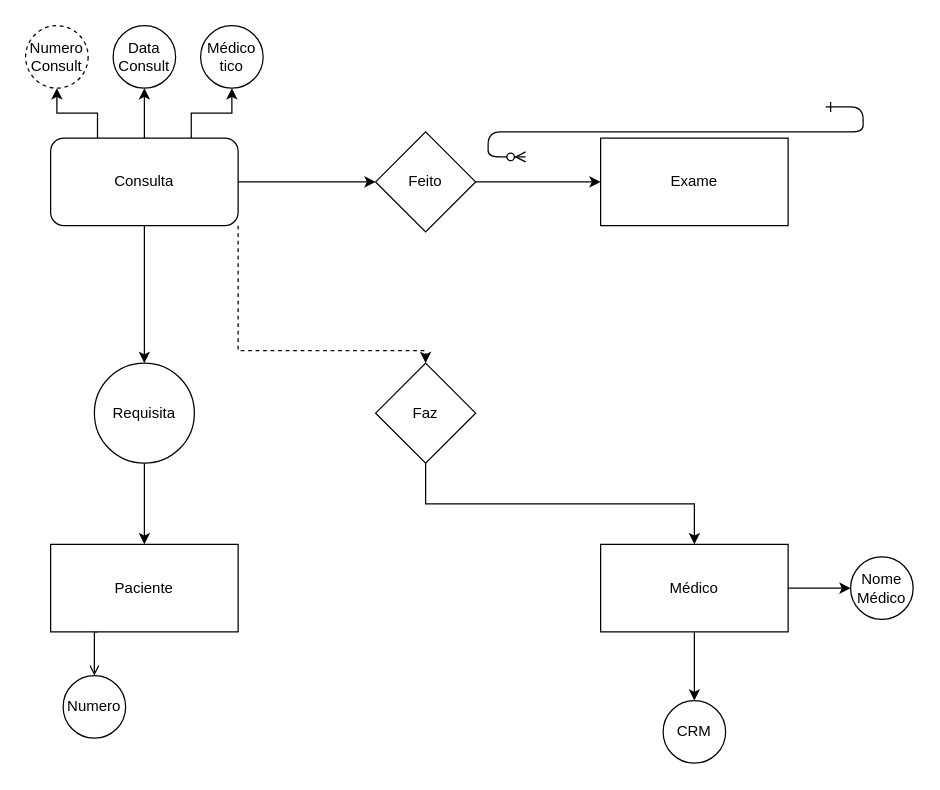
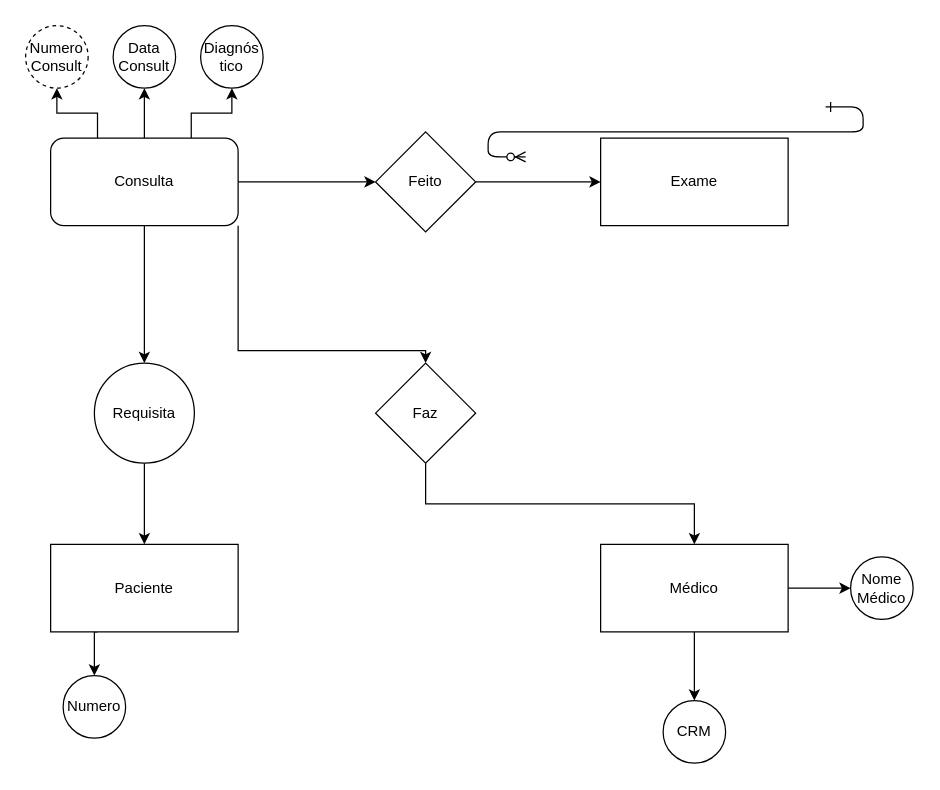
(232, 57) -> (232, 57)
(271, 351) -> (271, 351)
(94, 668) -> (94, 666)
